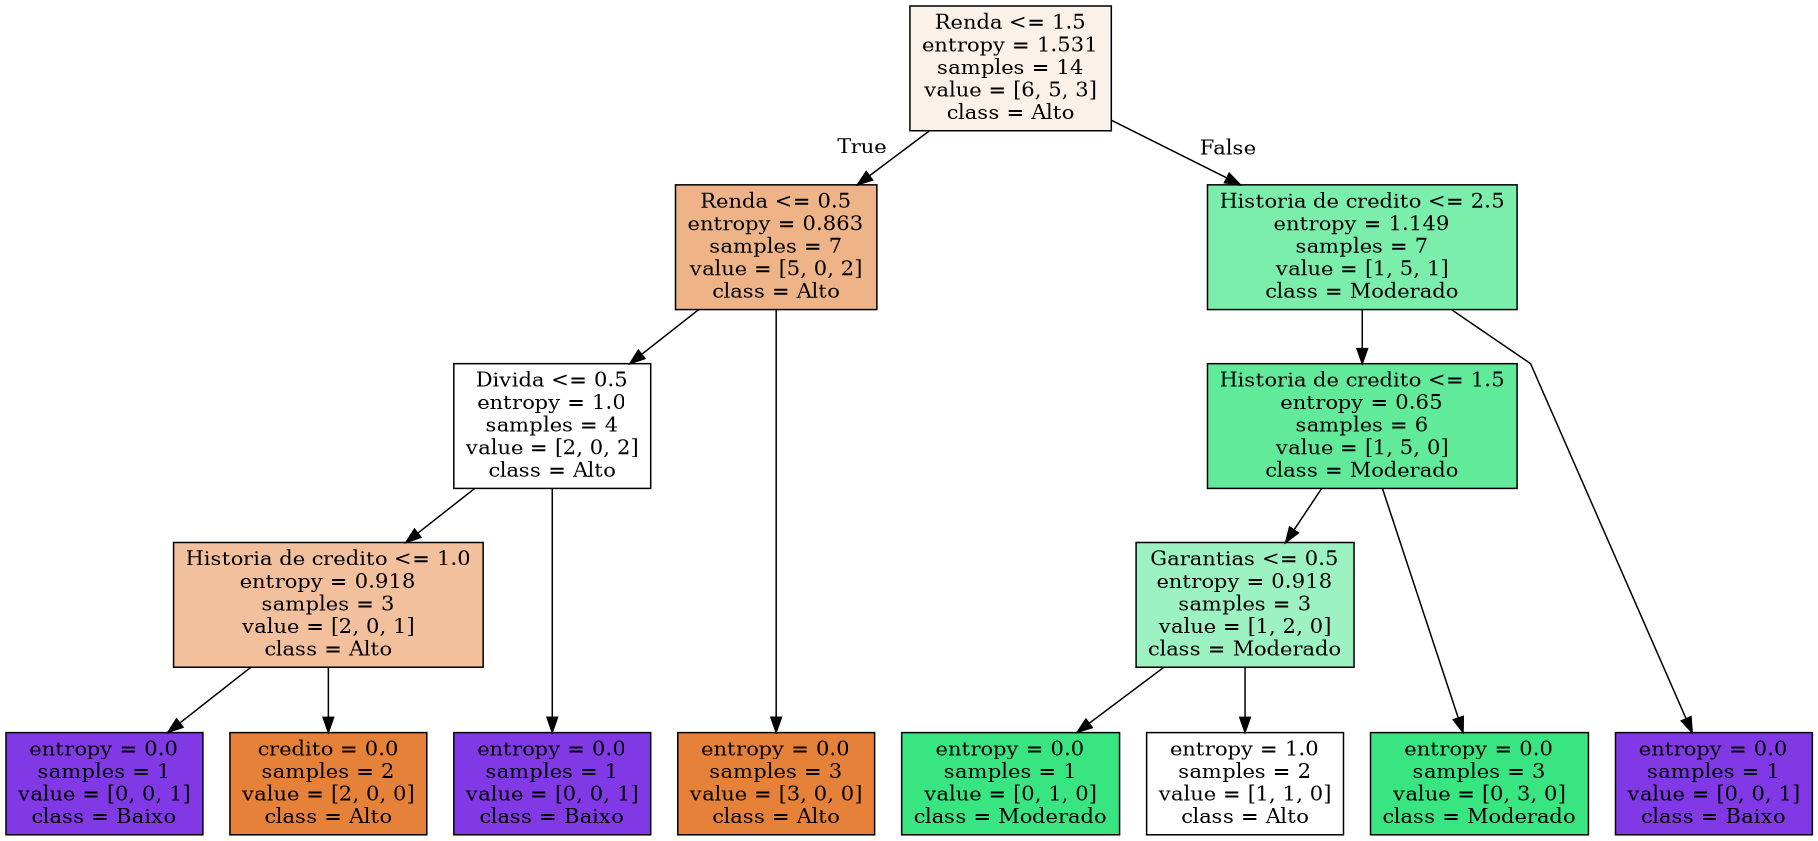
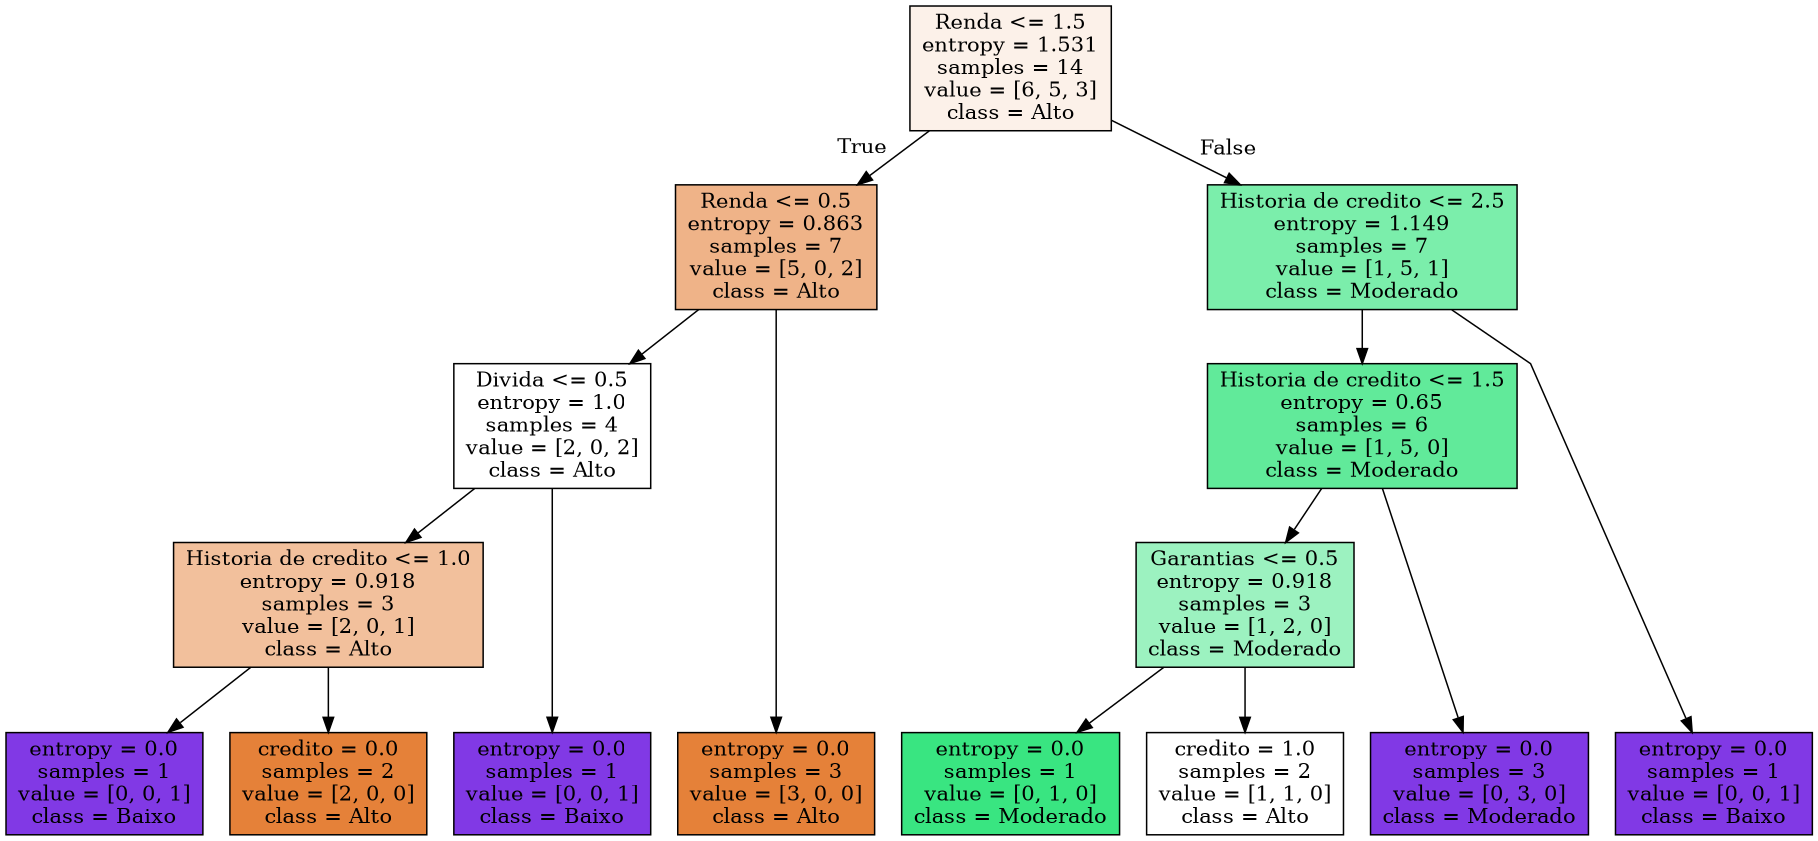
(1245, 784) -> (1245, 784)
(1479, 784) -> (1479, 784)
